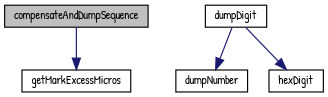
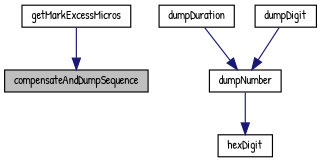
none -> (197, 16)
(76, 43) -> (76, 43)
(262, 44) -> (245, 108)
